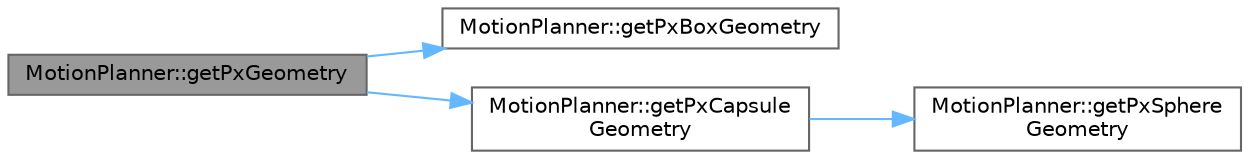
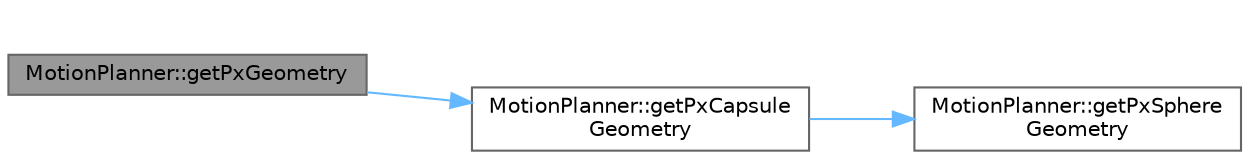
(641, 28) -> none
